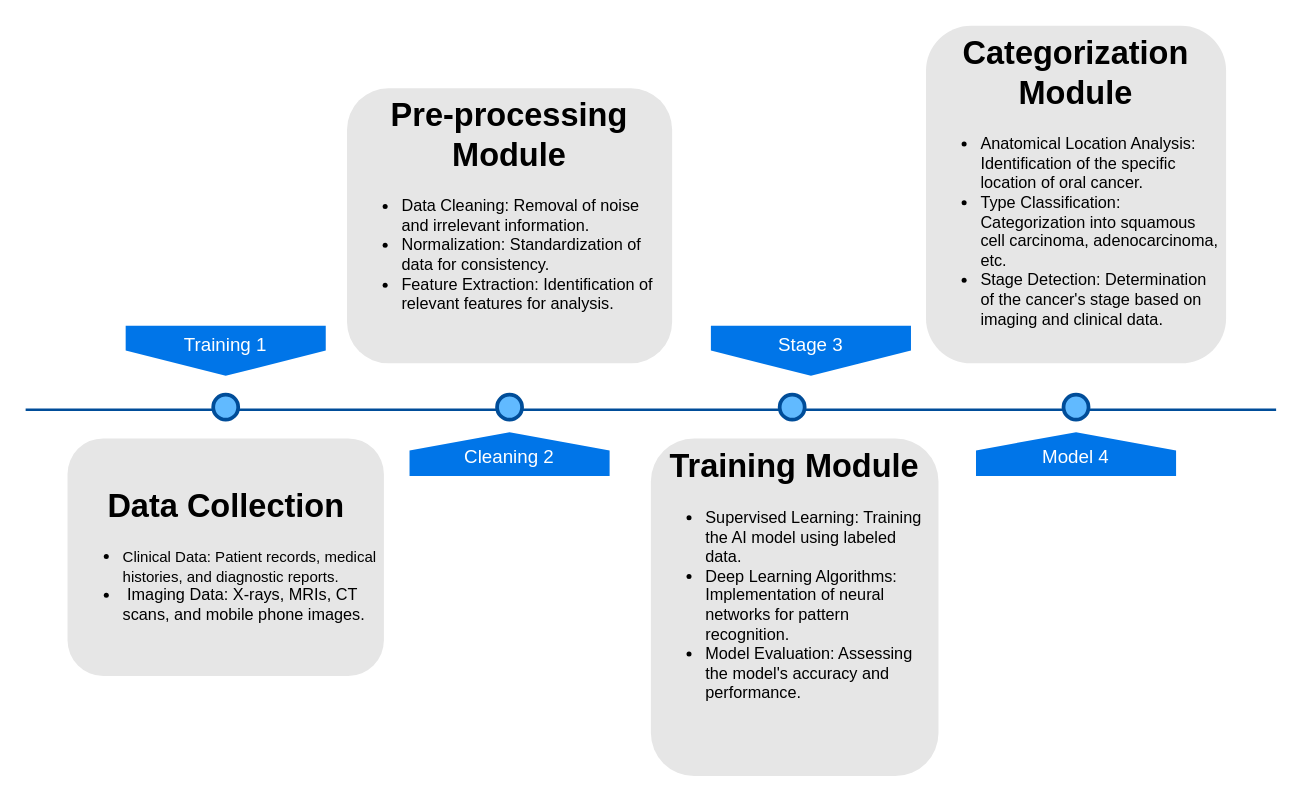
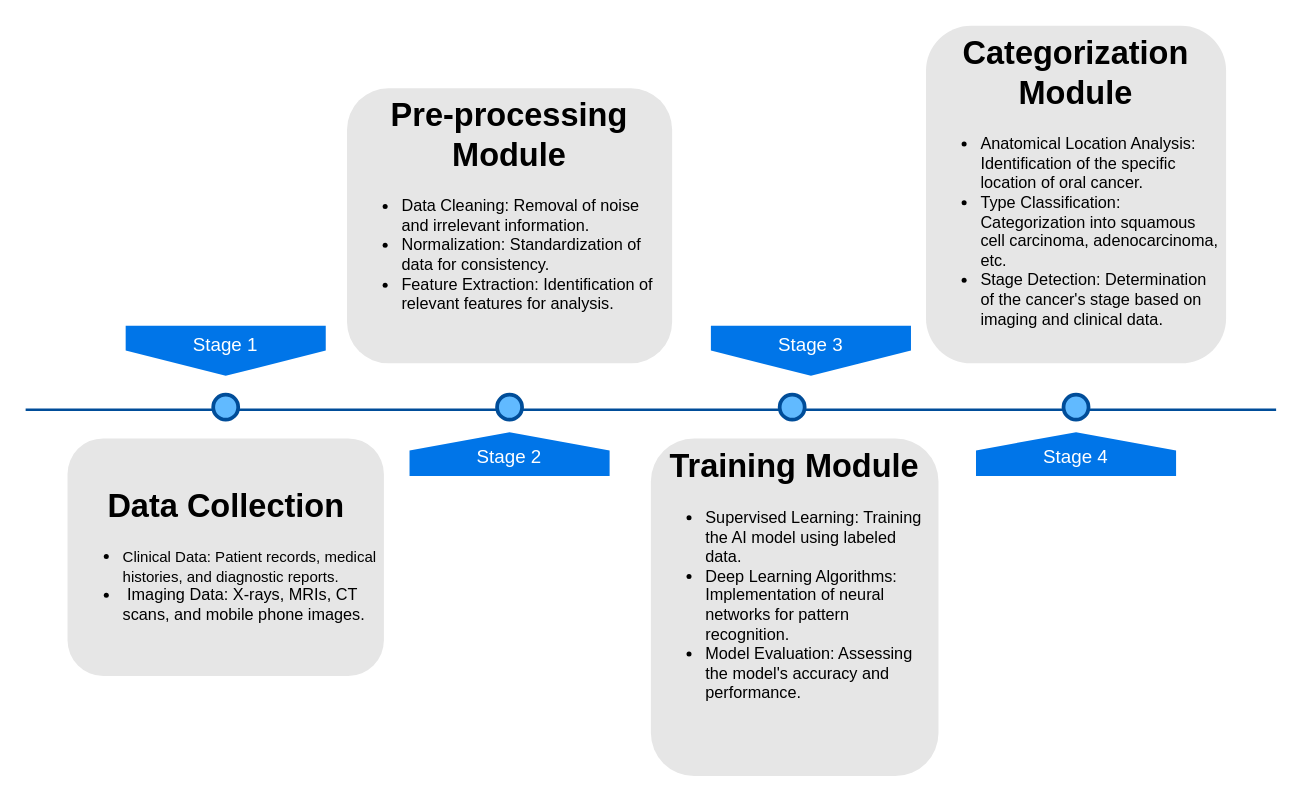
(226, 346) -> (226, 346)
(509, 456) -> (509, 456)
(1076, 456) -> (1076, 456)
